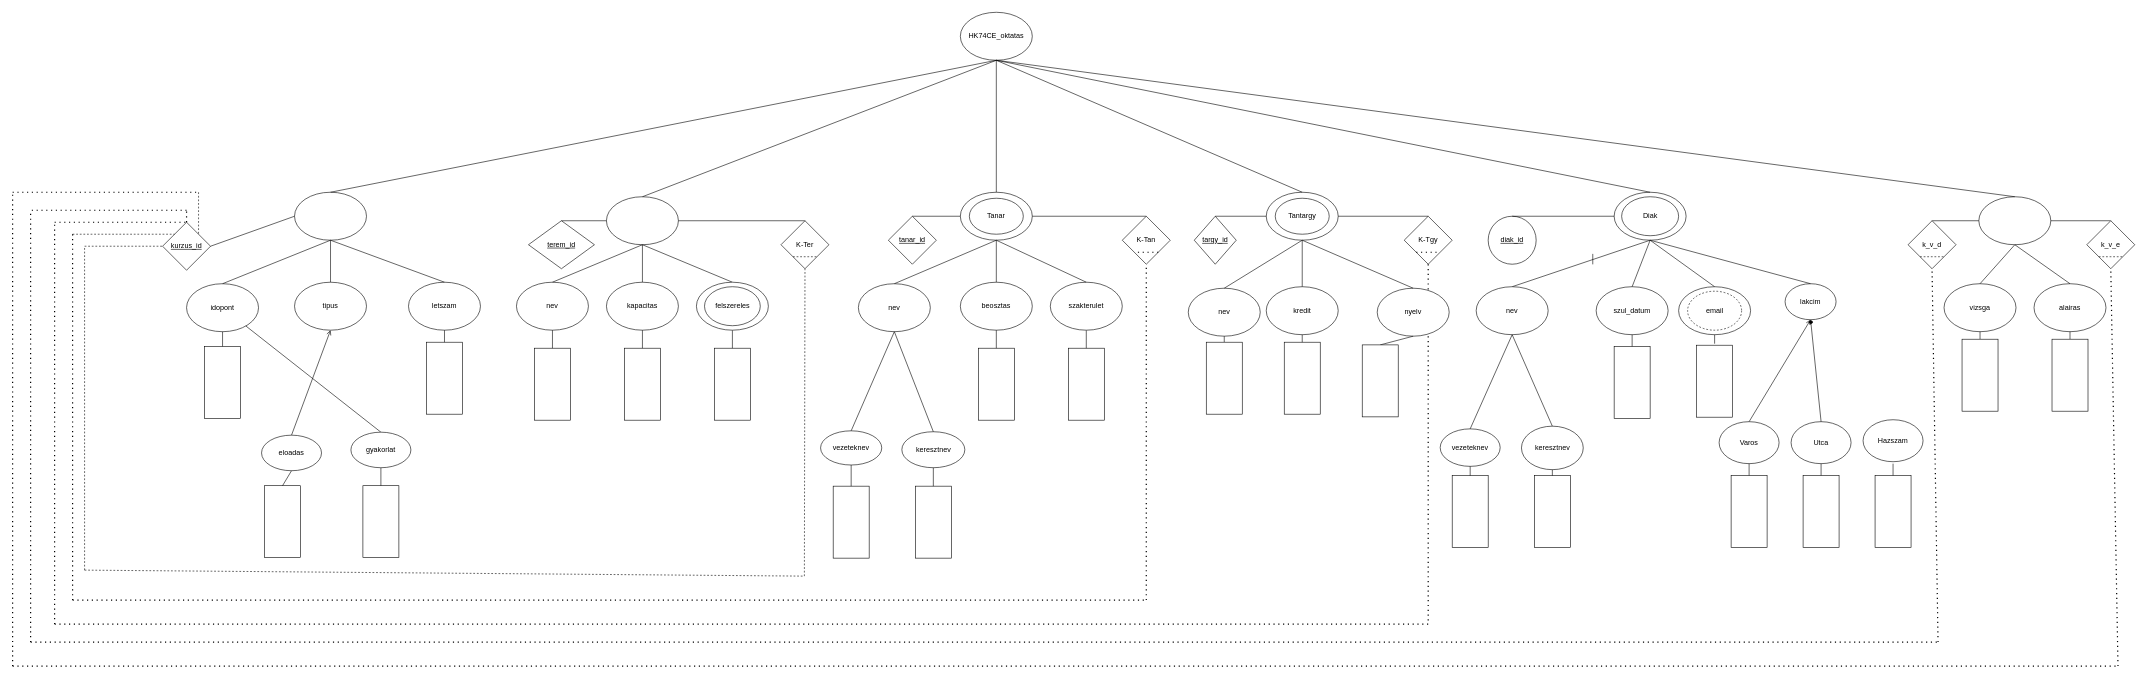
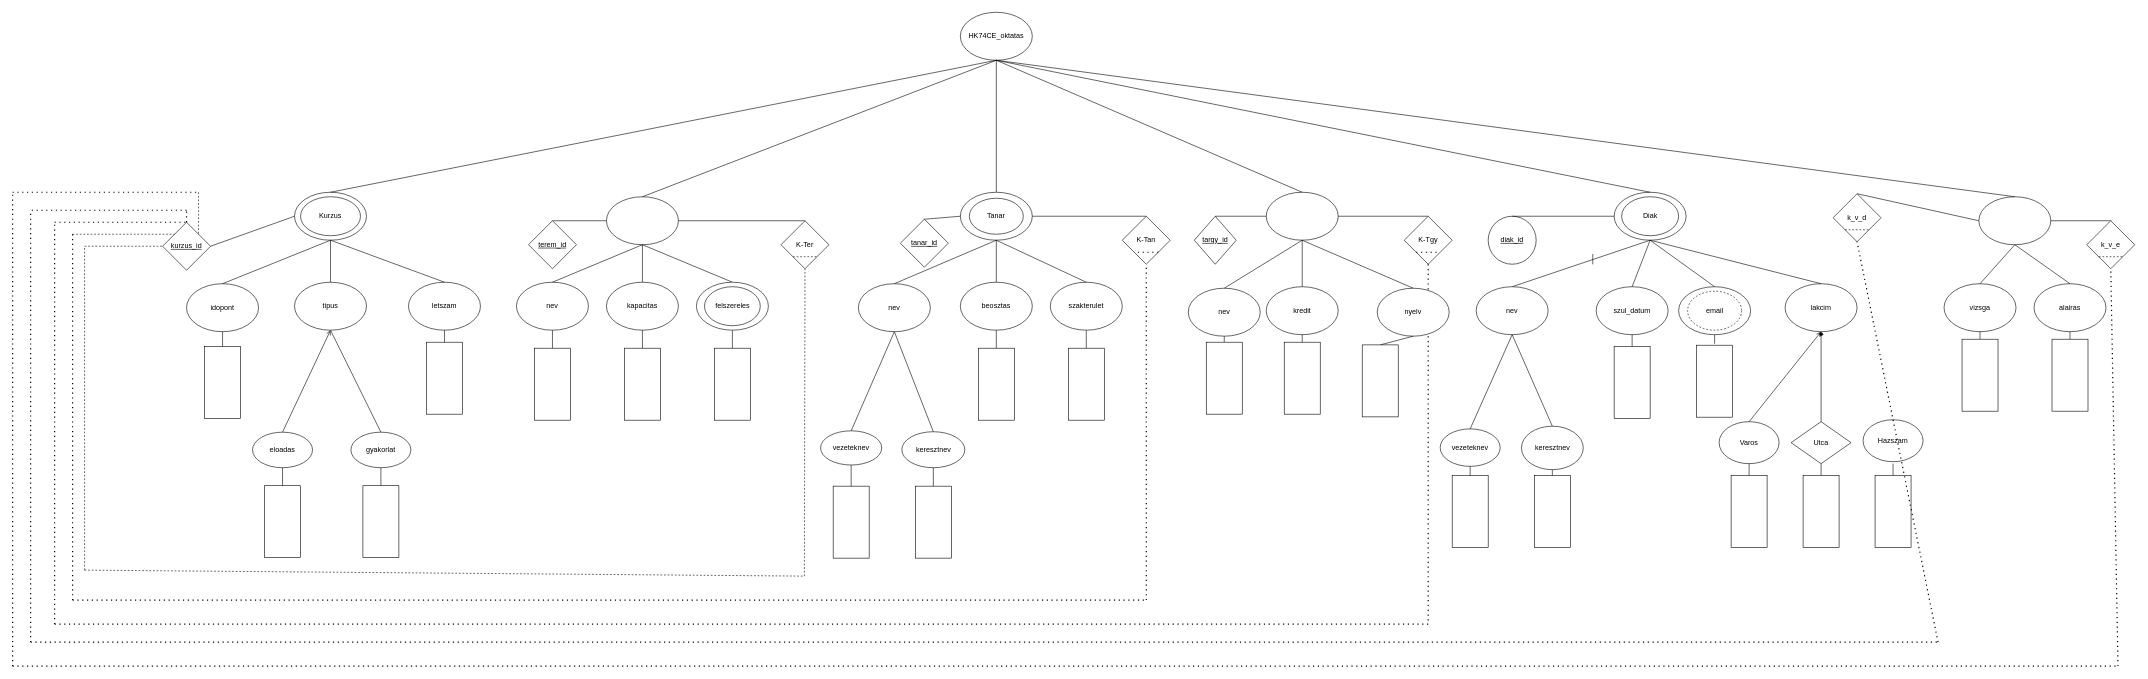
none -> (330, 216)
(1302, 216) -> none
(912, 240) -> (924, 243)
(561, 245) -> (552, 245)
(1932, 245) -> (1857, 218)
(1811, 302) -> (1821, 308)
(313, 379) -> (356, 382)
(1821, 443) -> (1821, 443)
(291, 453) -> (282, 450)
